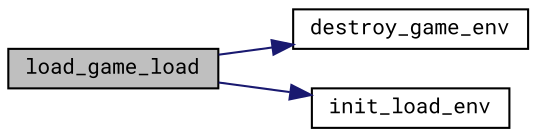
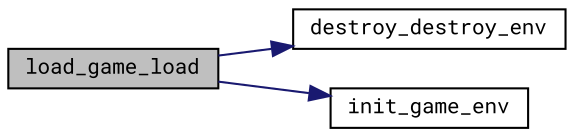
(411, 29) -> (429, 29)
(411, 108) -> (429, 108)
